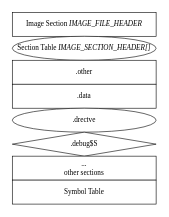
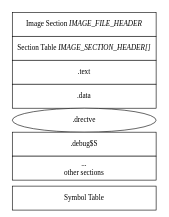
(84, 48) -> (84, 48)
(84, 72) -> (84, 72)
(84, 144) -> (84, 144)
(84, 192) -> (84, 198)
